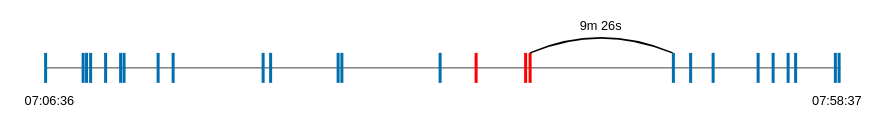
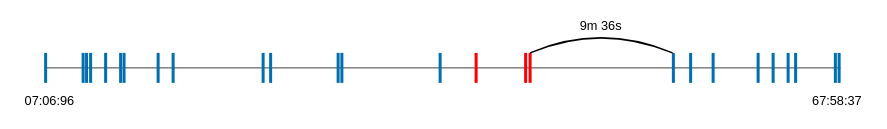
(601, 27) -> (601, 27)
(50, 102) -> (50, 102)
(837, 102) -> (837, 102)
